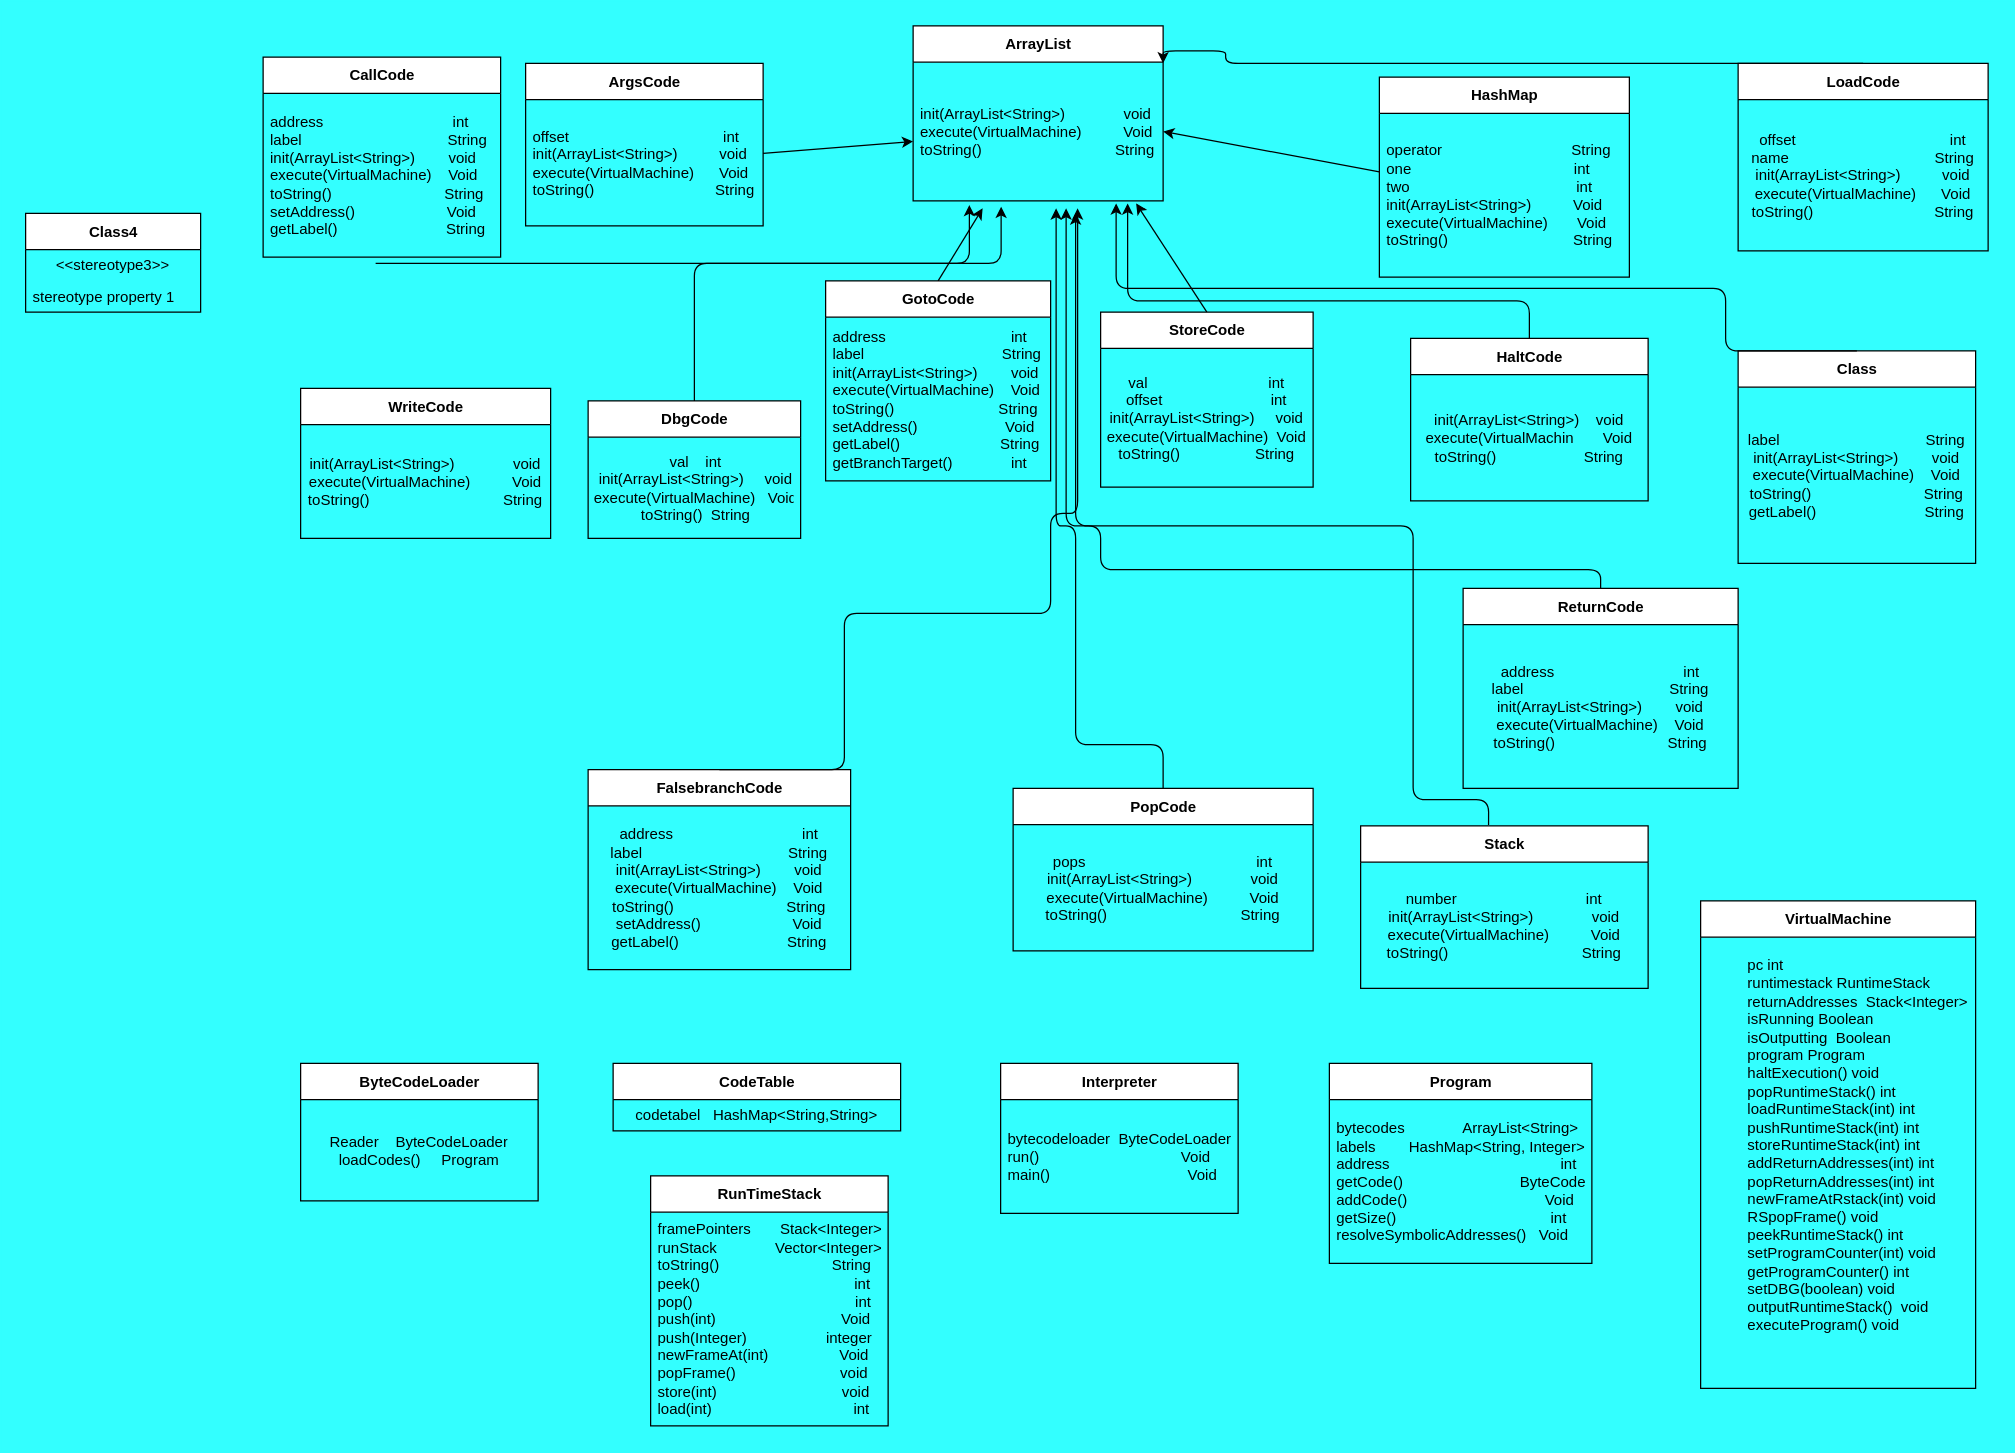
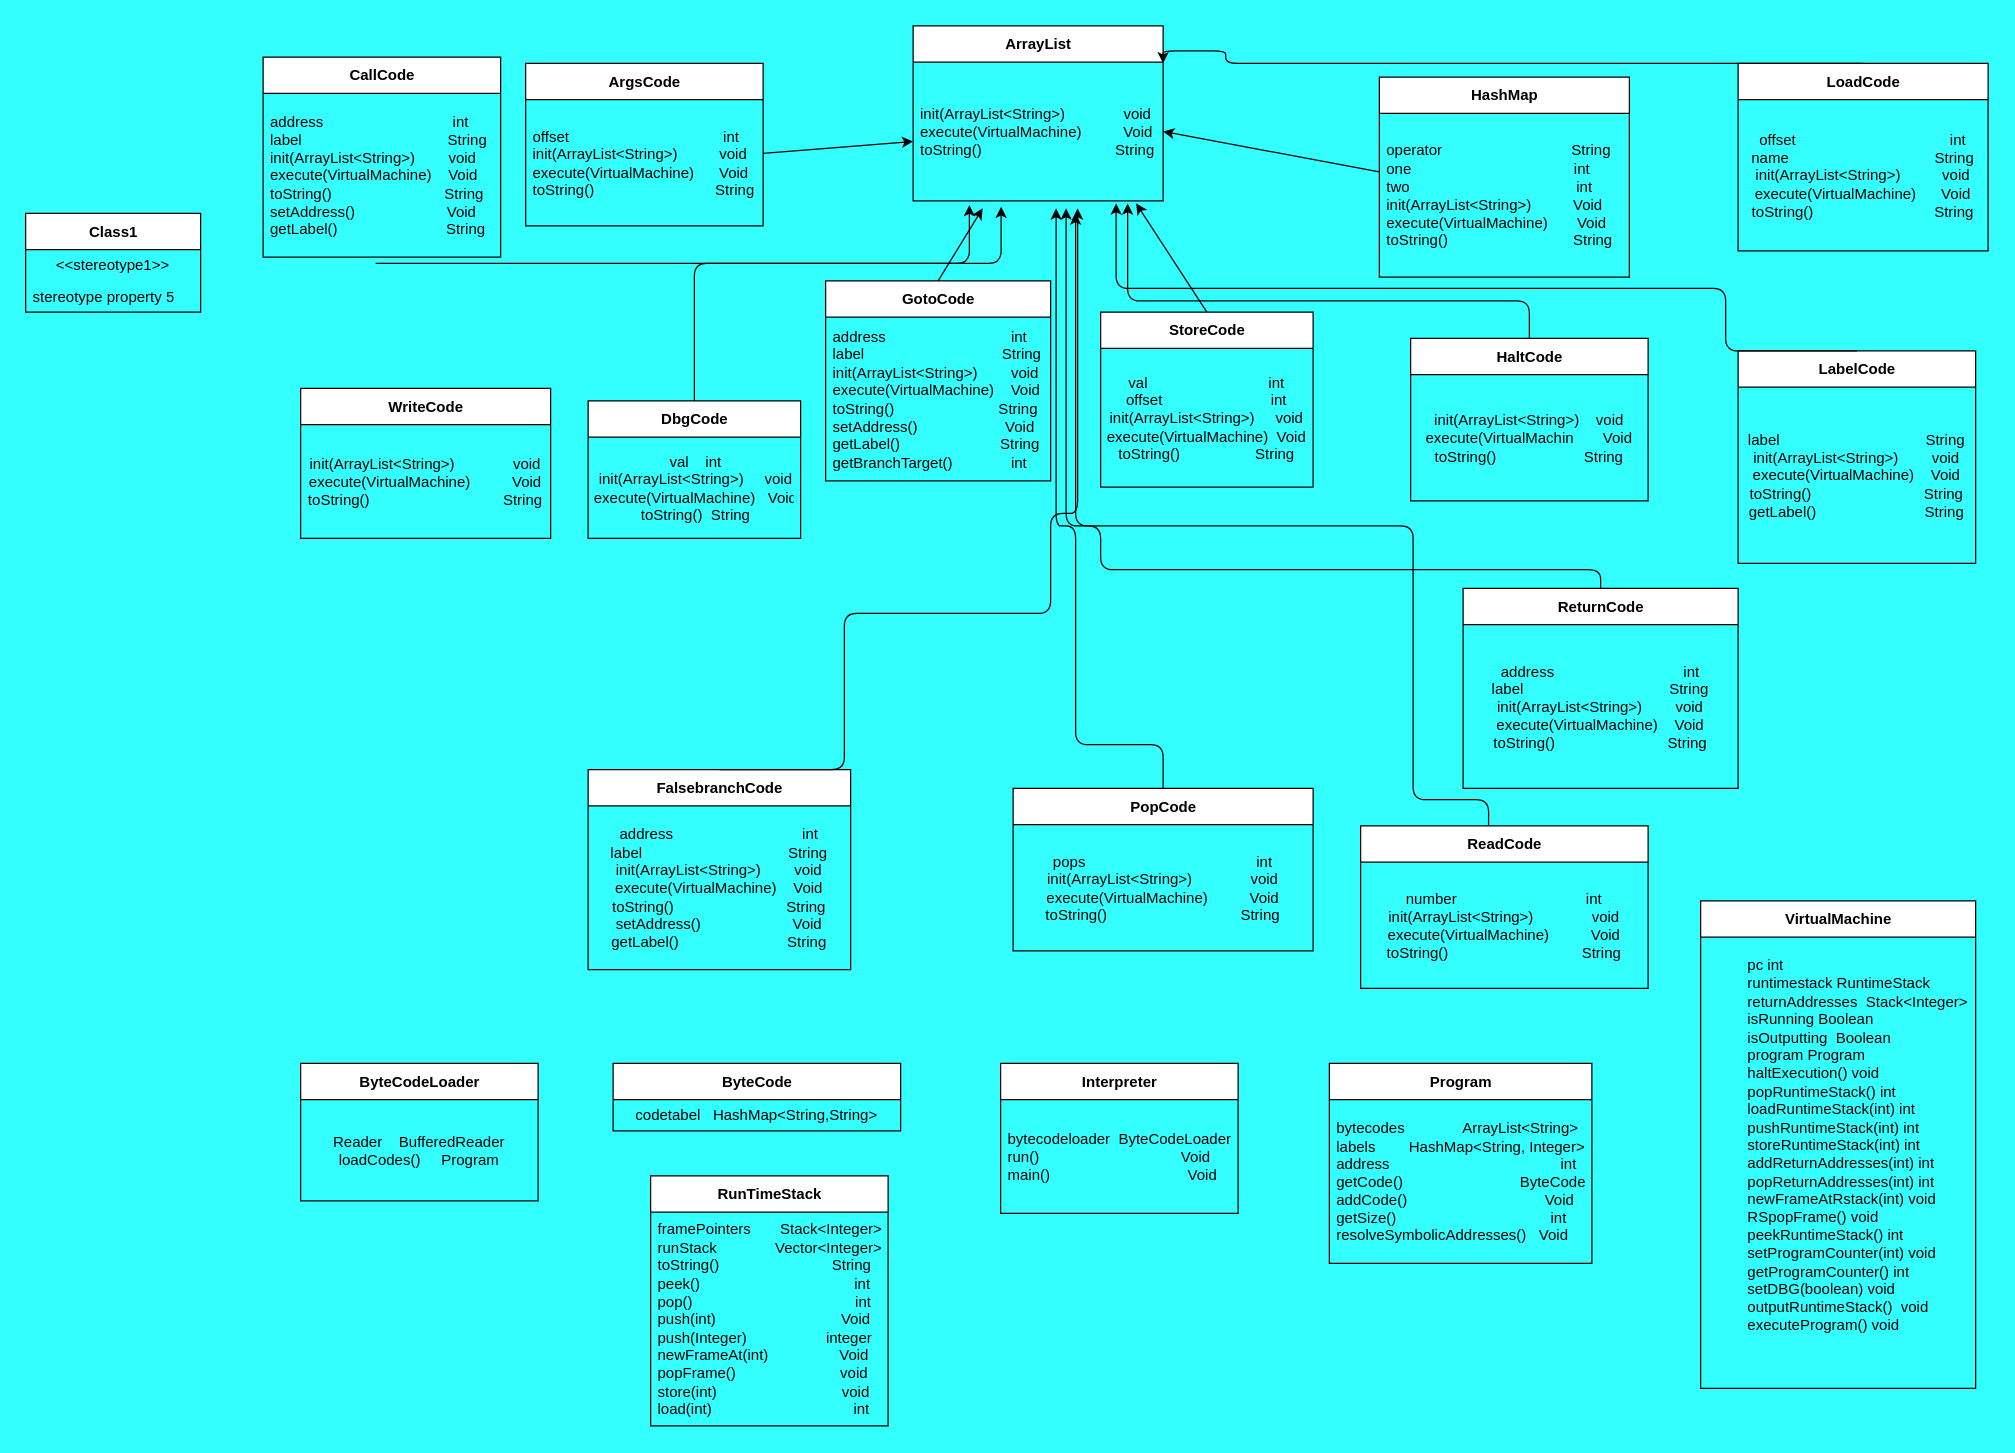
(114, 232) -> (114, 232)
(113, 266) -> (113, 266)
(117, 297) -> (117, 297)
(1858, 369) -> (1858, 369)
(1505, 844) -> (1505, 844)
(758, 1082) -> (758, 1082)
(419, 1151) -> (419, 1151)
